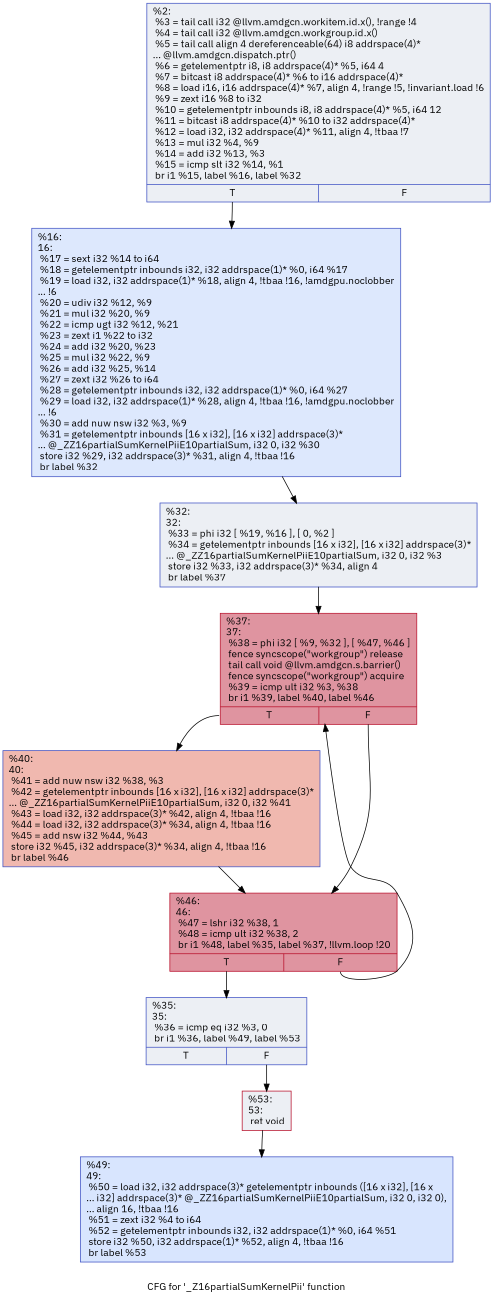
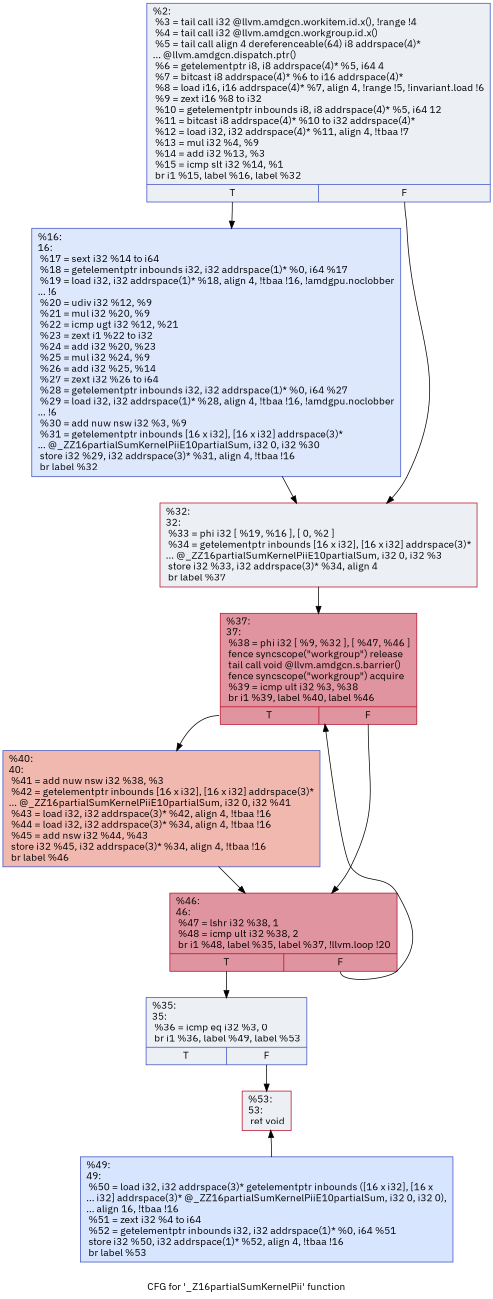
none -> (426, 354)
(94, 358) -> (94, 358)
(319, 545) -> (319, 545)
(262, 1140) -> (271, 1147)
